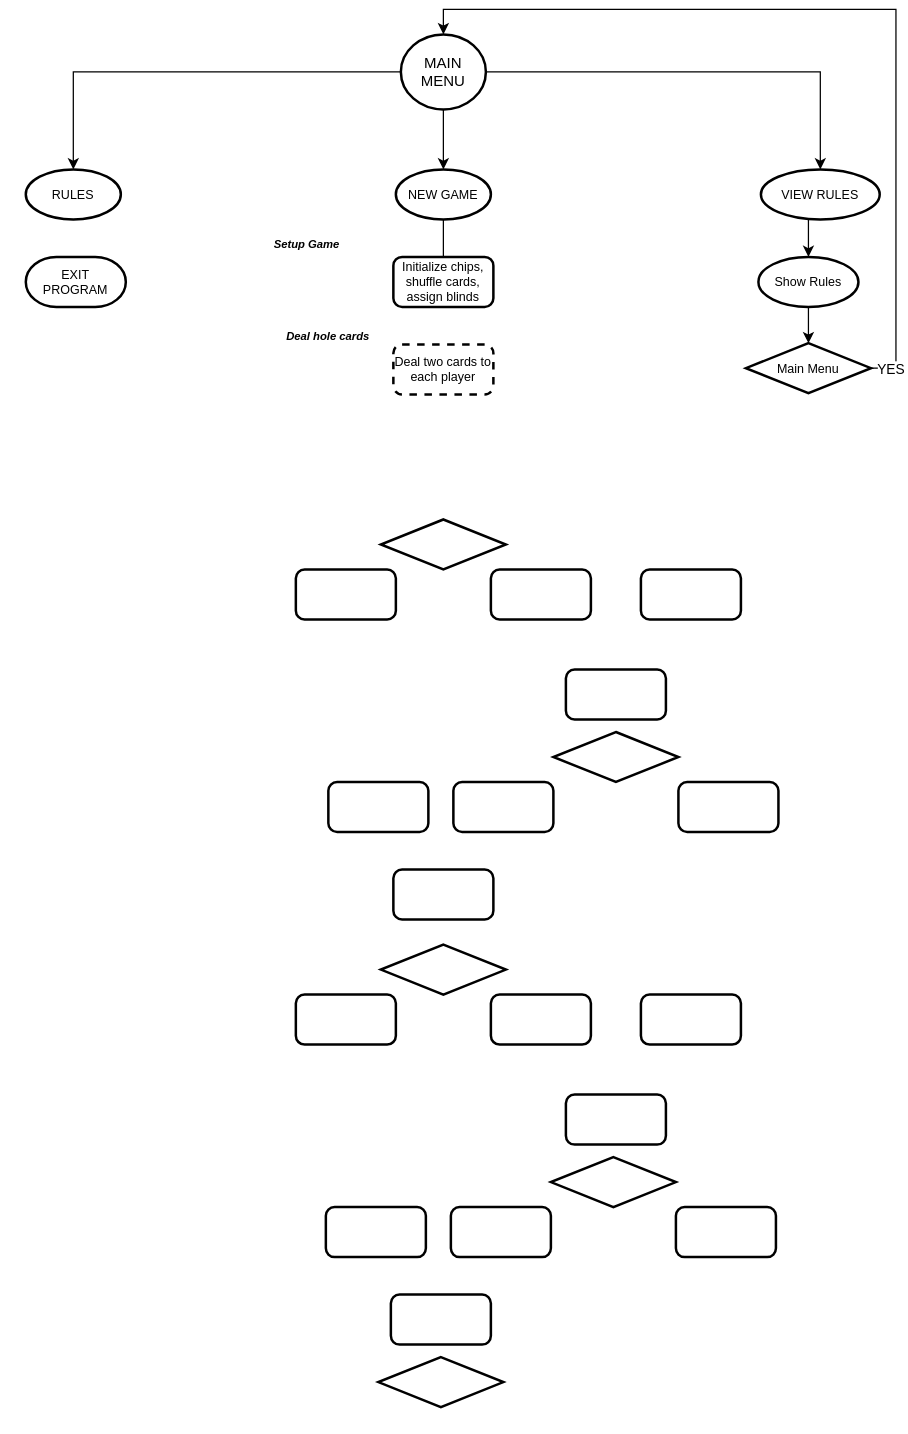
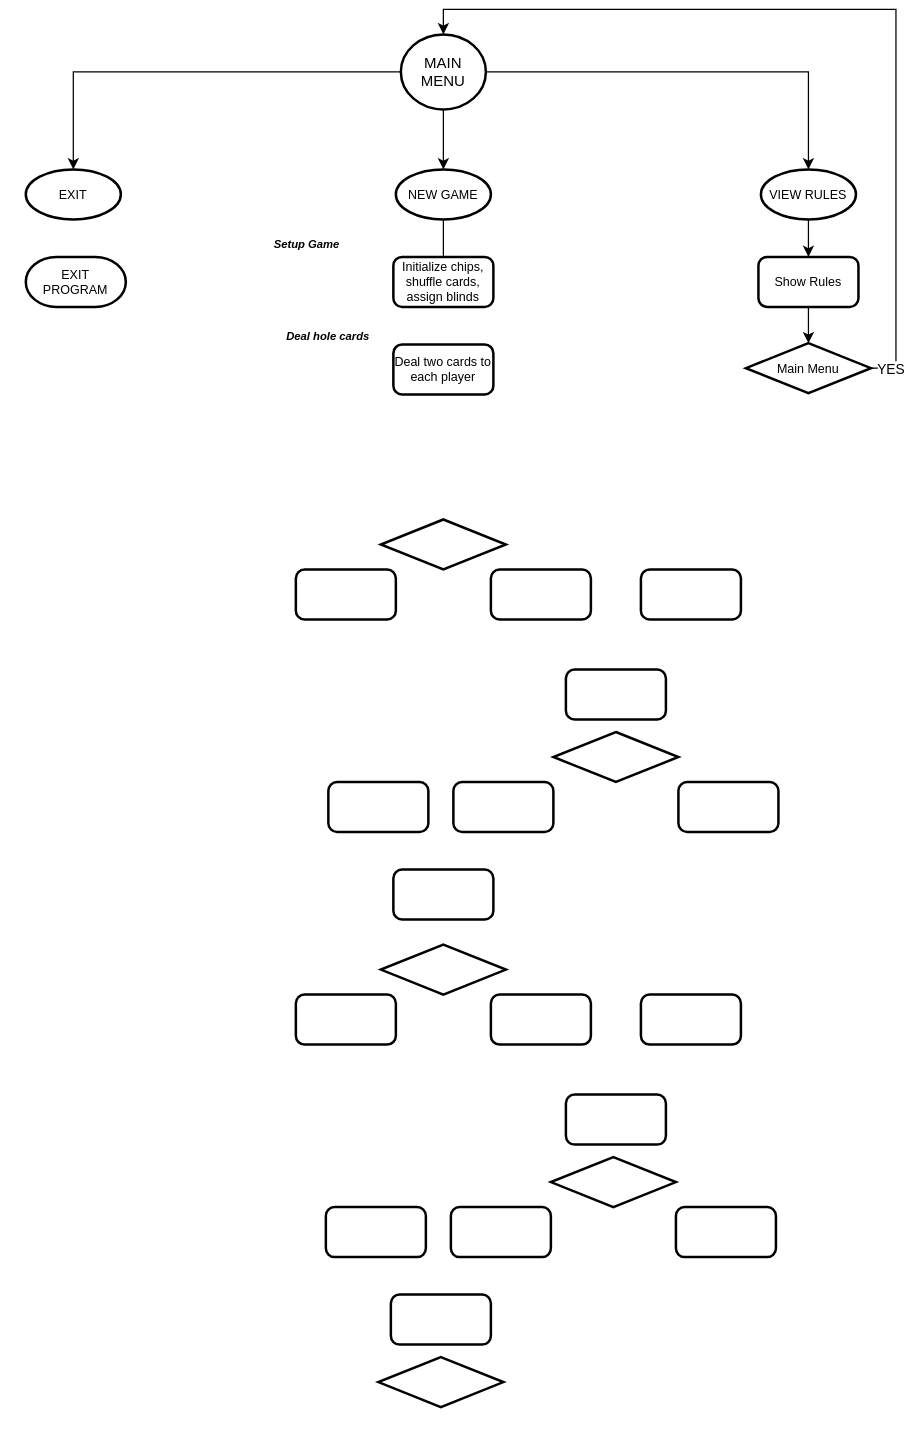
(73, 194) -> (73, 194)
(820, 194) -> (808, 194)
(808, 282) -> (808, 282)
(443, 369) -> (443, 369)
